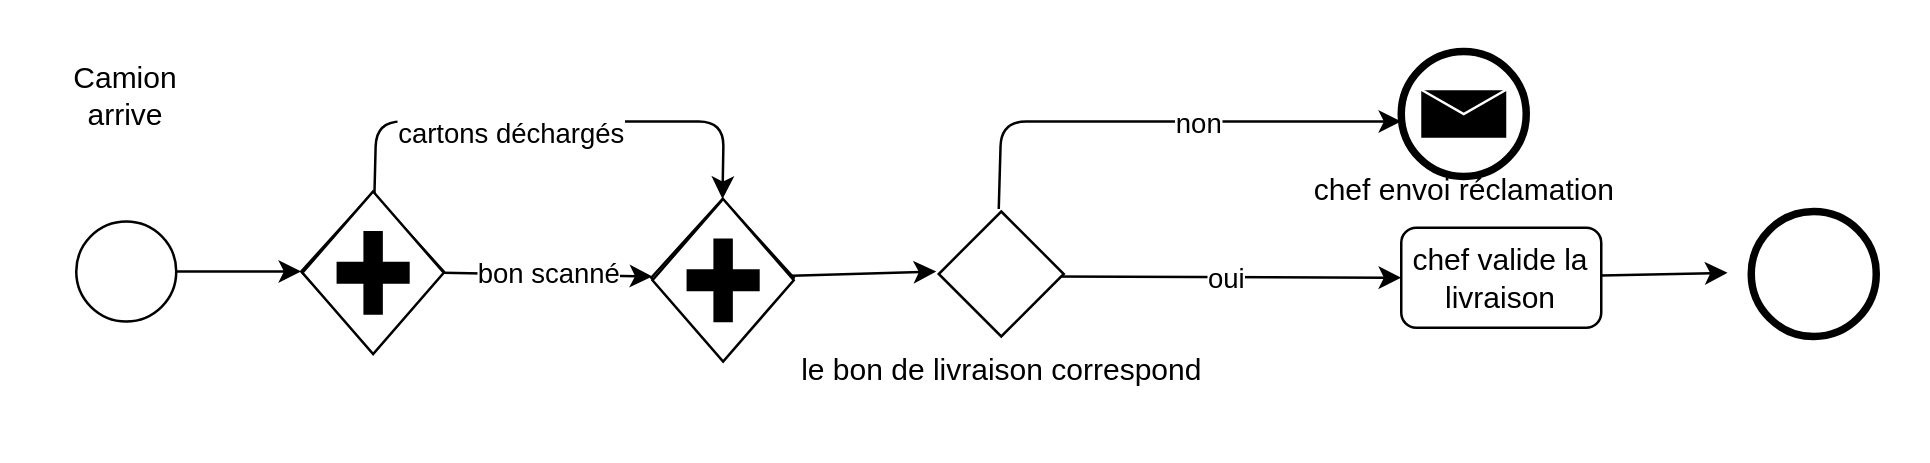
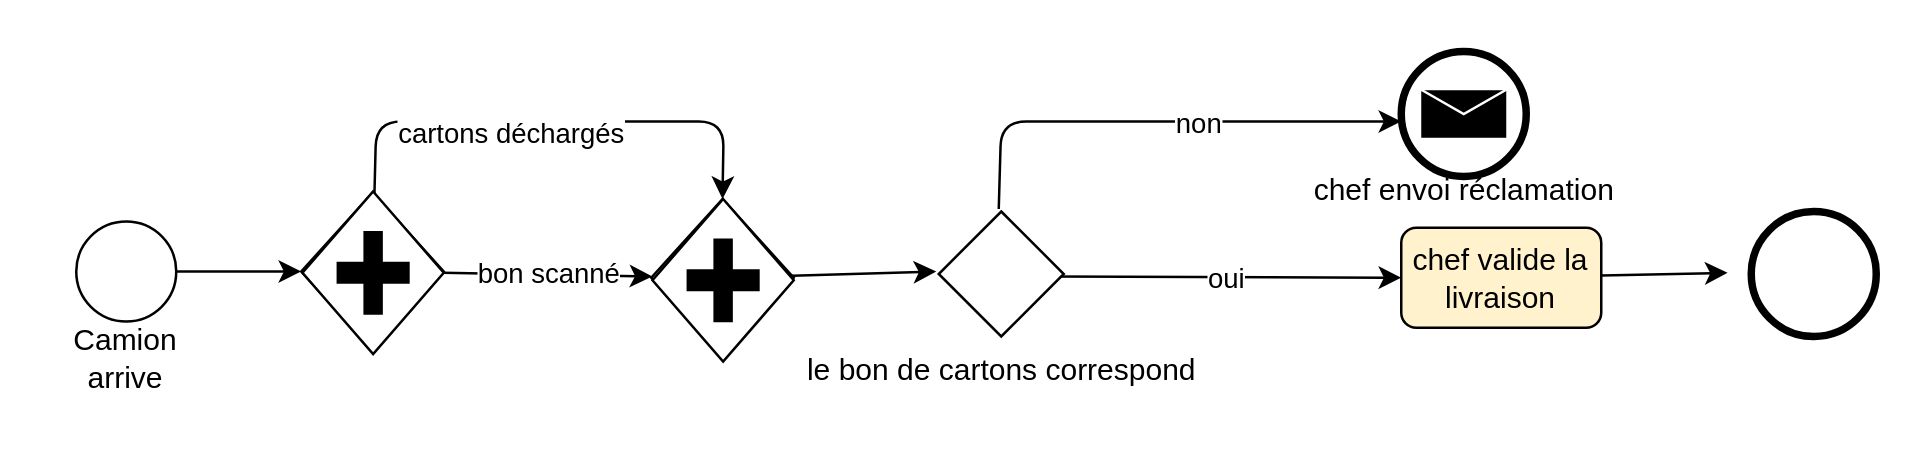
(126, 96) -> (126, 359)
(1501, 278) -> (1501, 278)
(1003, 371) -> (1003, 371)
